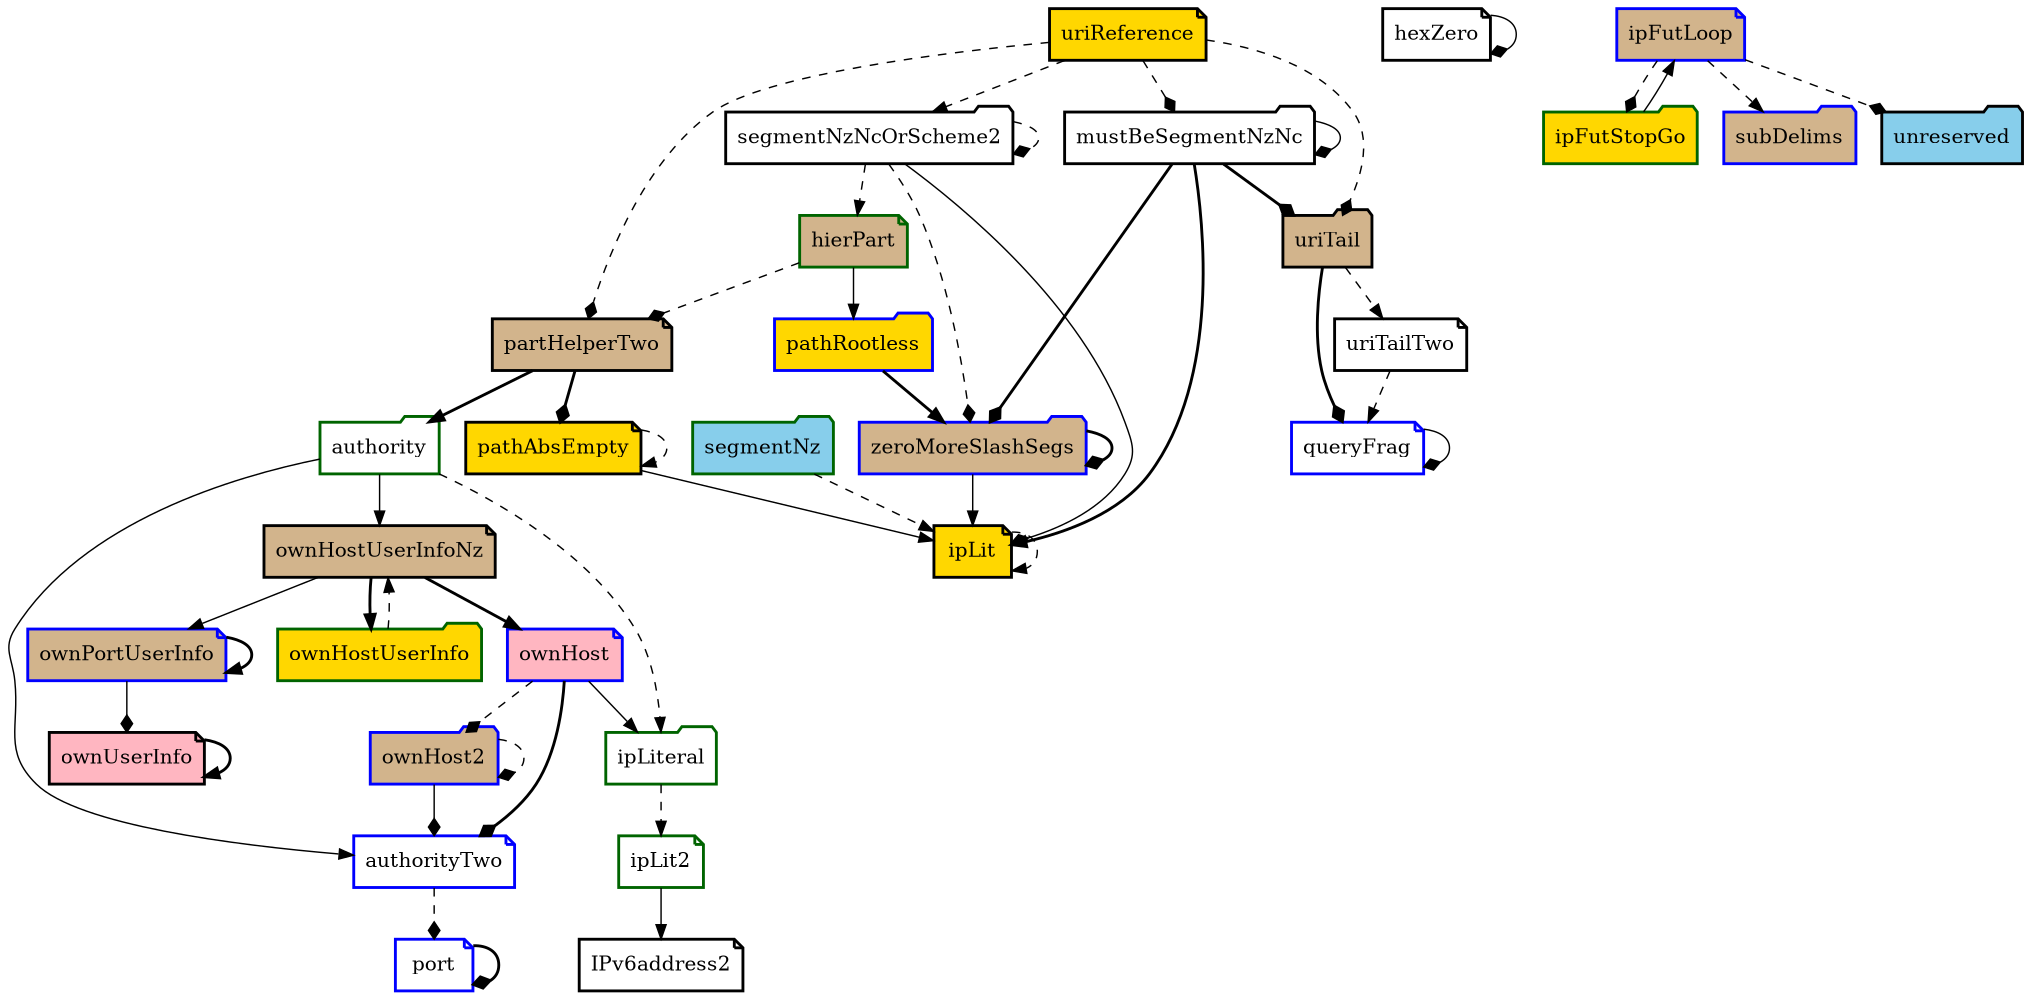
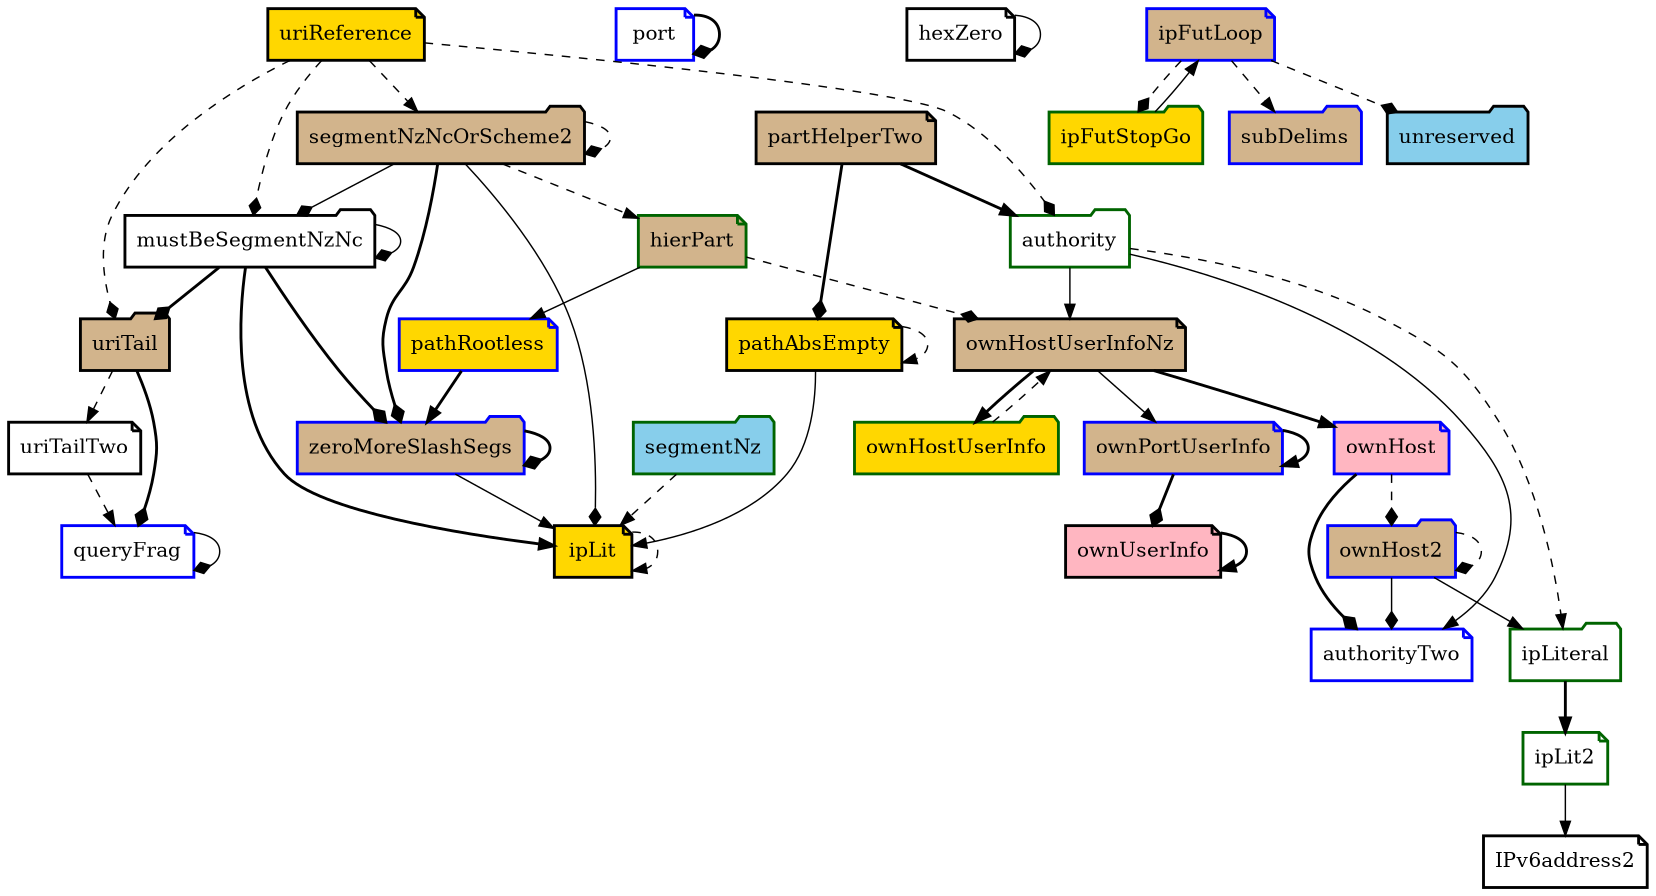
(767, 89) -> (753, 77)
(869, 138) -> (441, 138)
none -> (353, 185)
(942, 280) -> (404, 285)
(732, 288) -> (854, 286)
(854, 345) -> (478, 345)
(127, 698) -> (1166, 492)
(608, 701) -> (1468, 597)
(661, 803) -> (1565, 700)
(434, 905) -> none
